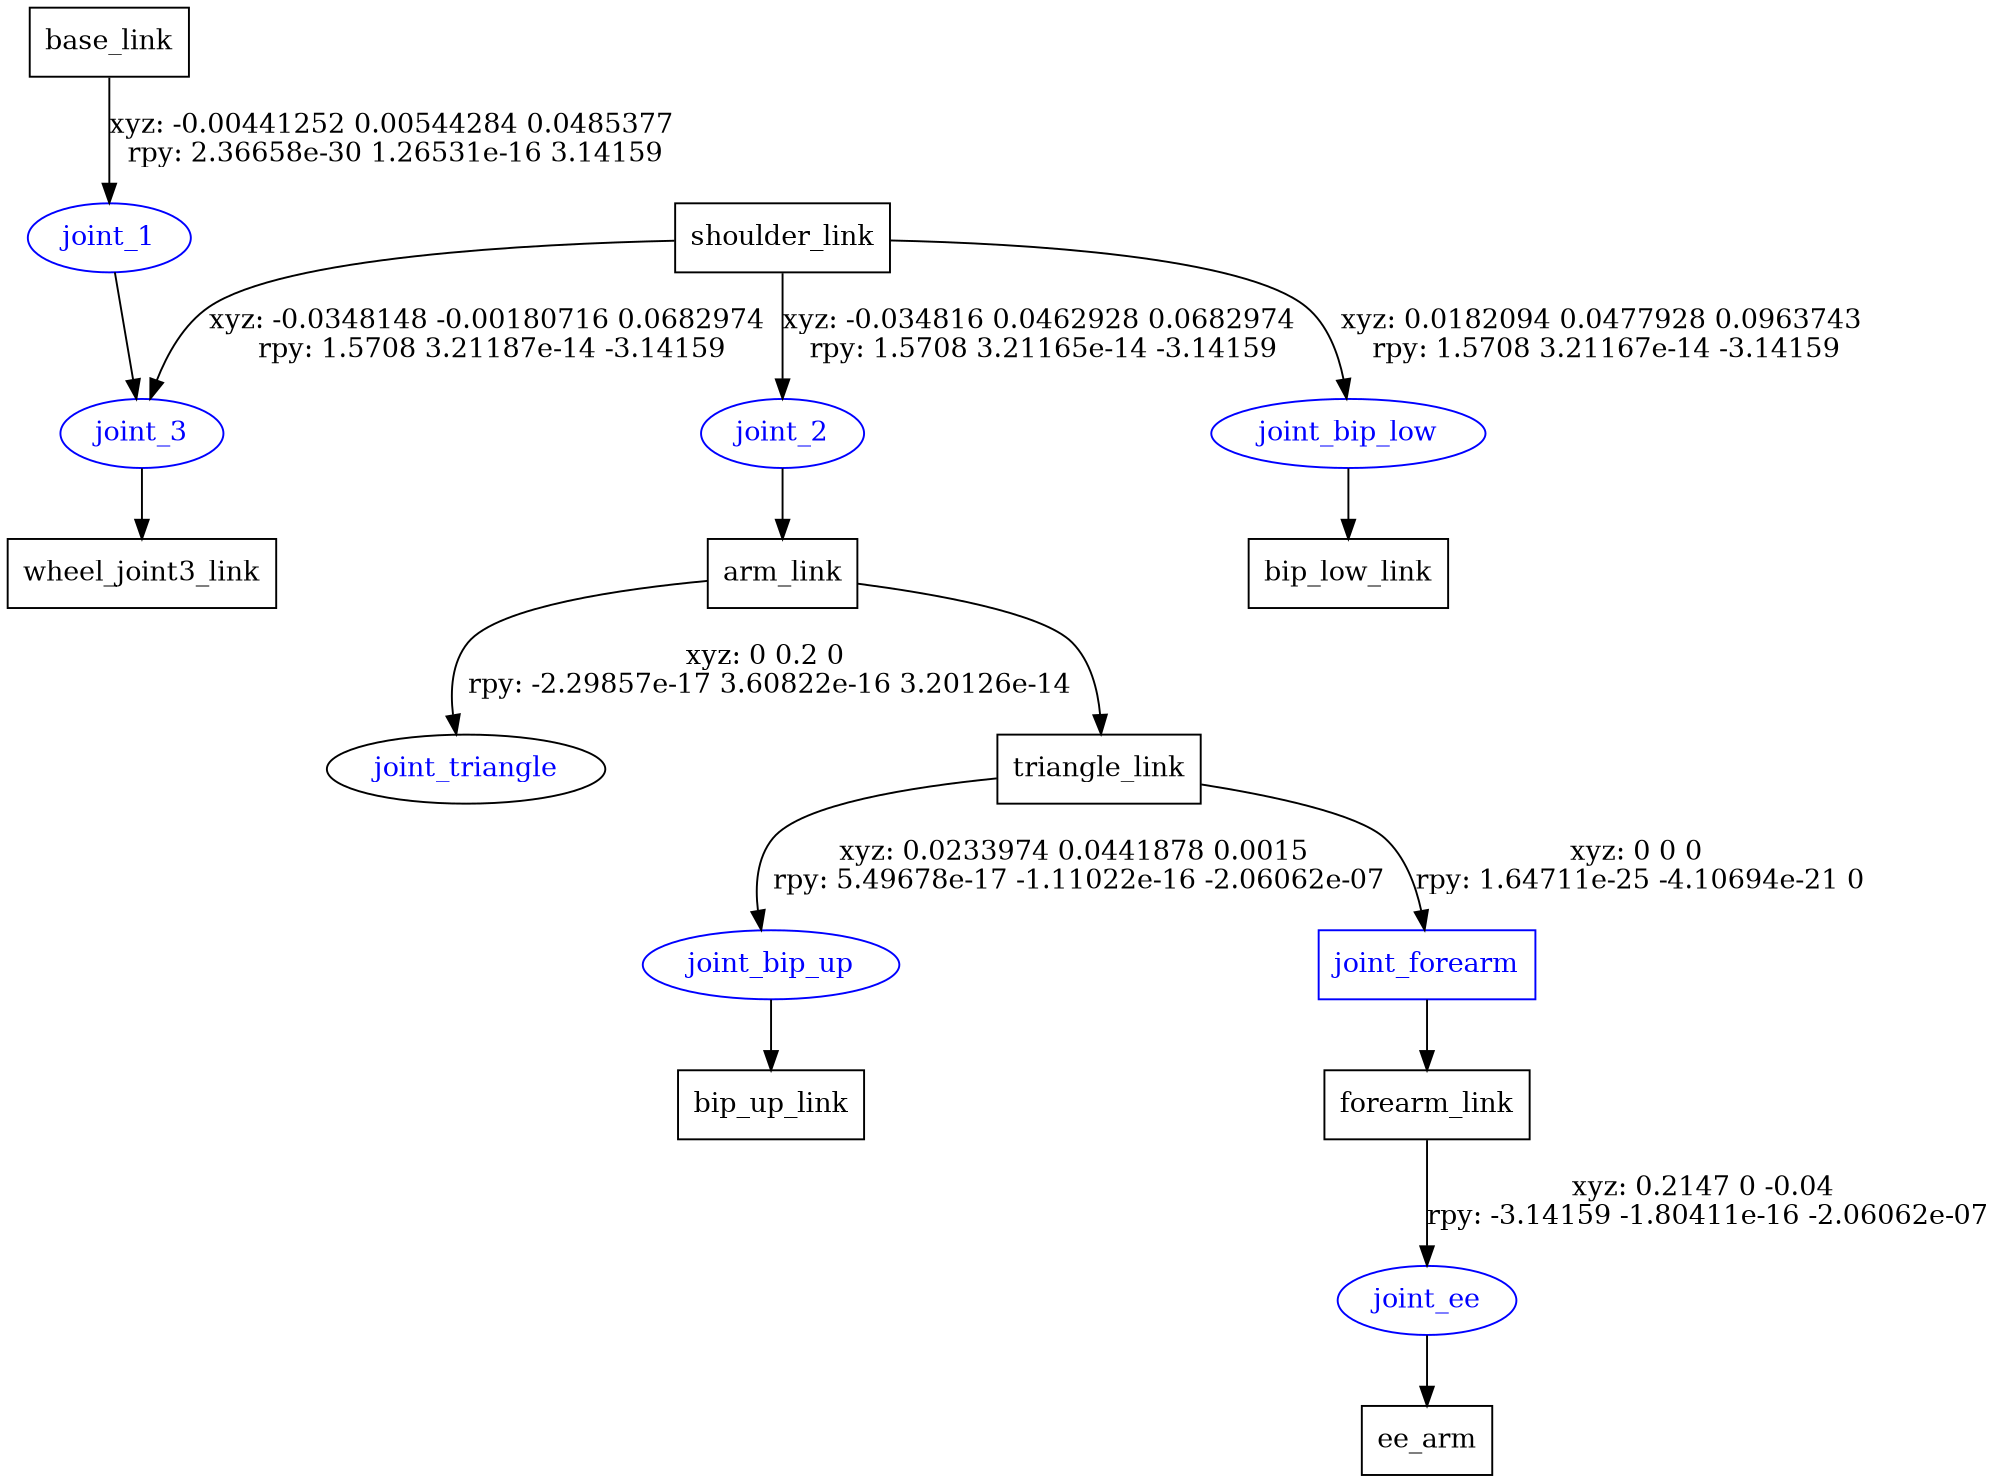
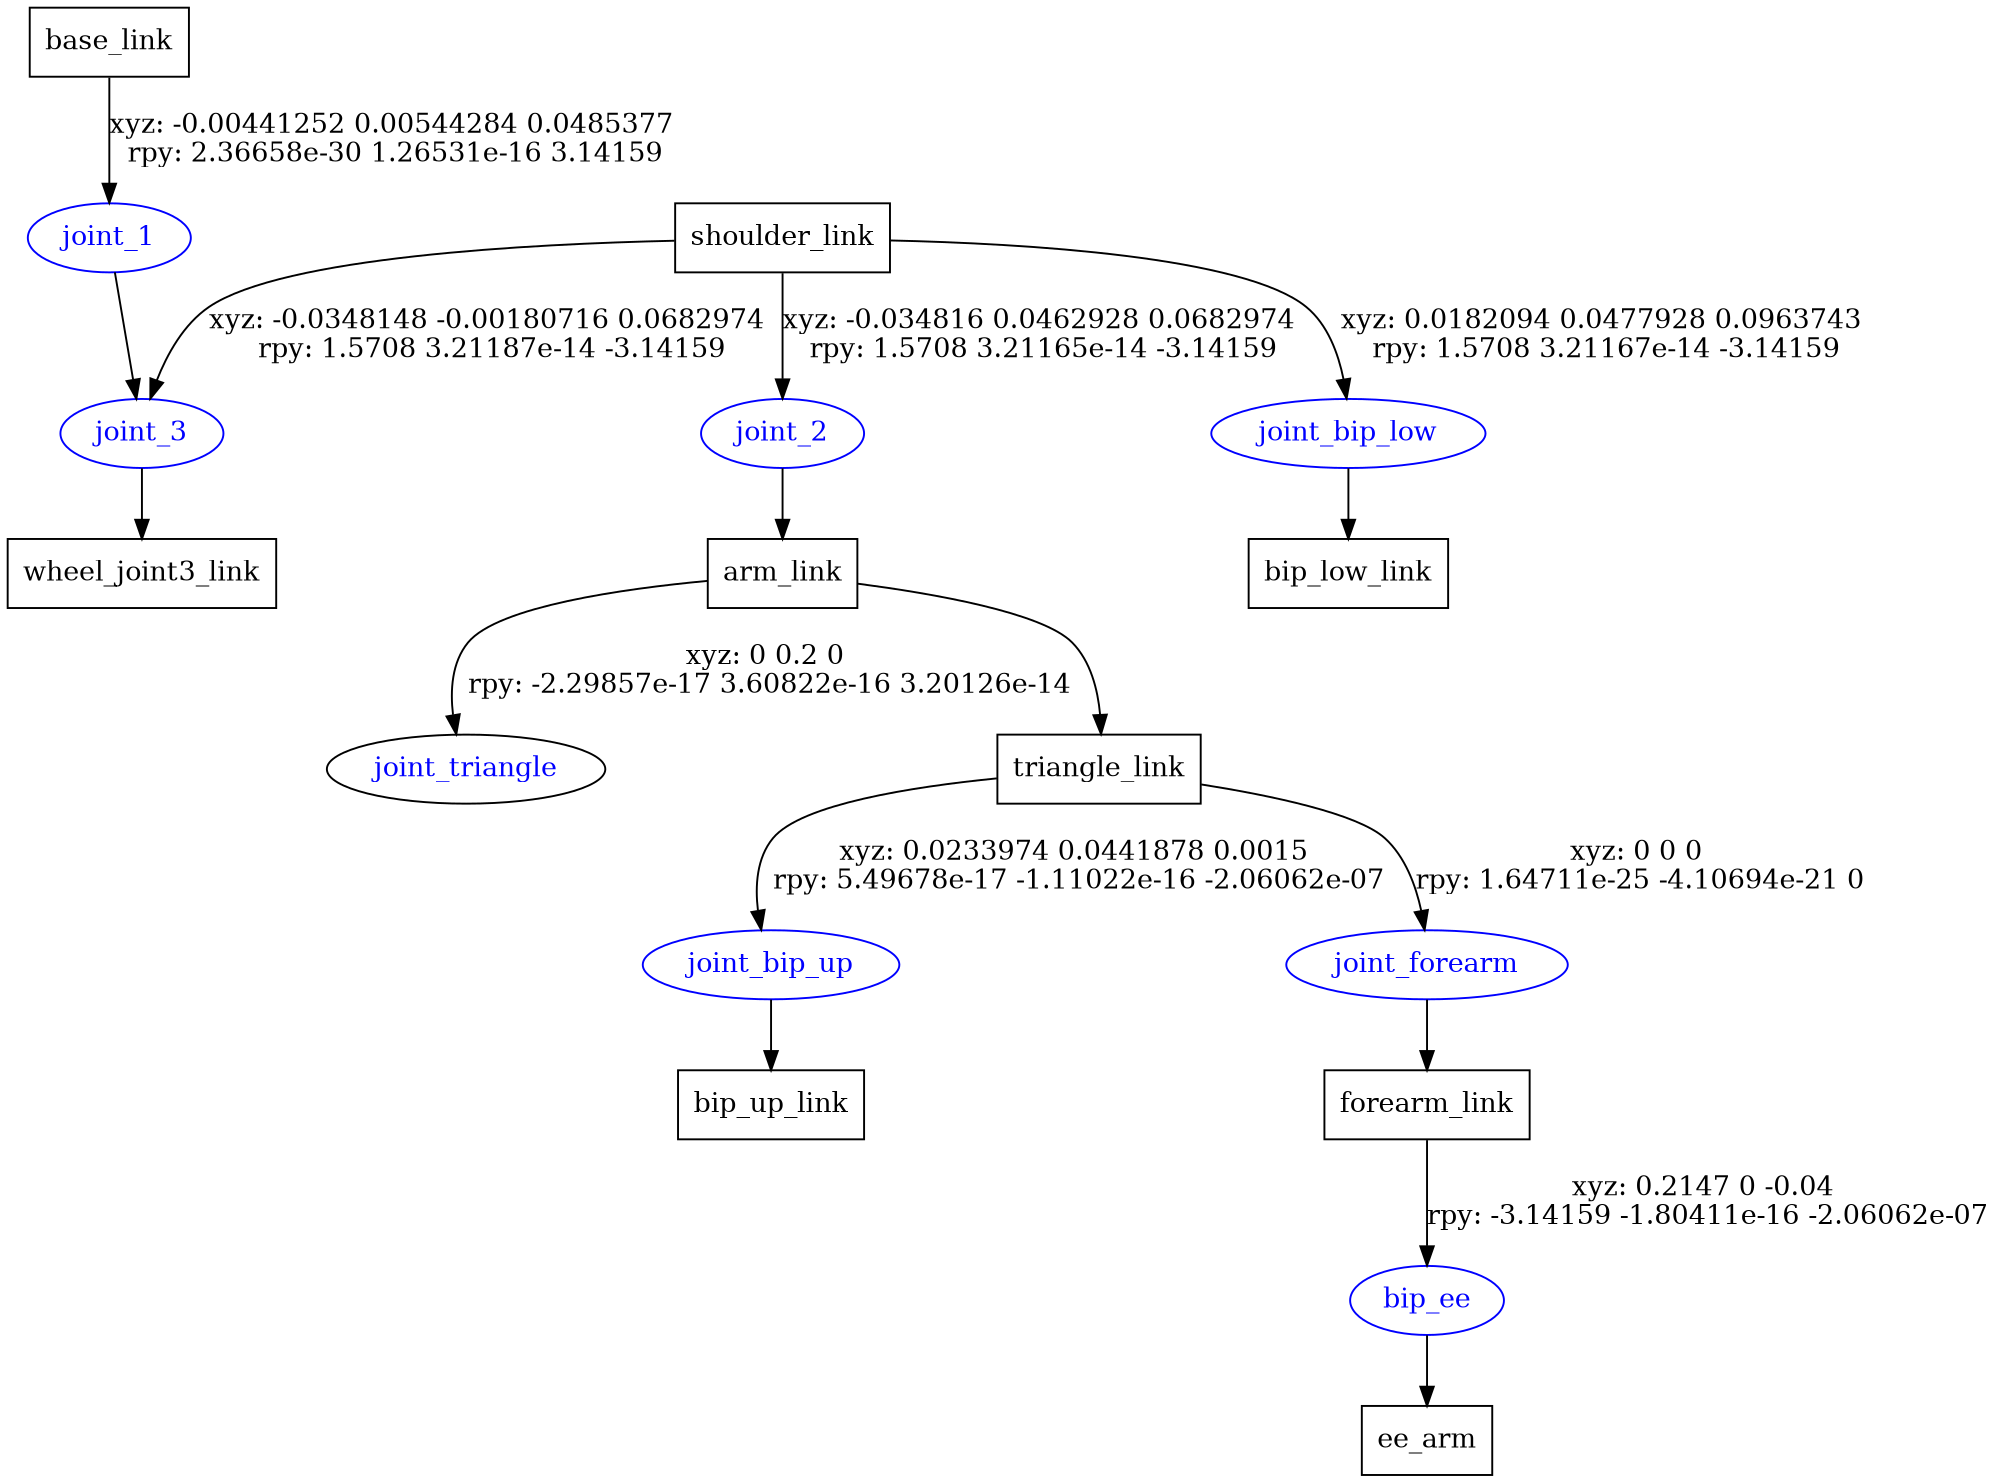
(1427, 965) -> (1427, 965)
(1427, 1300) -> (1427, 1300)
